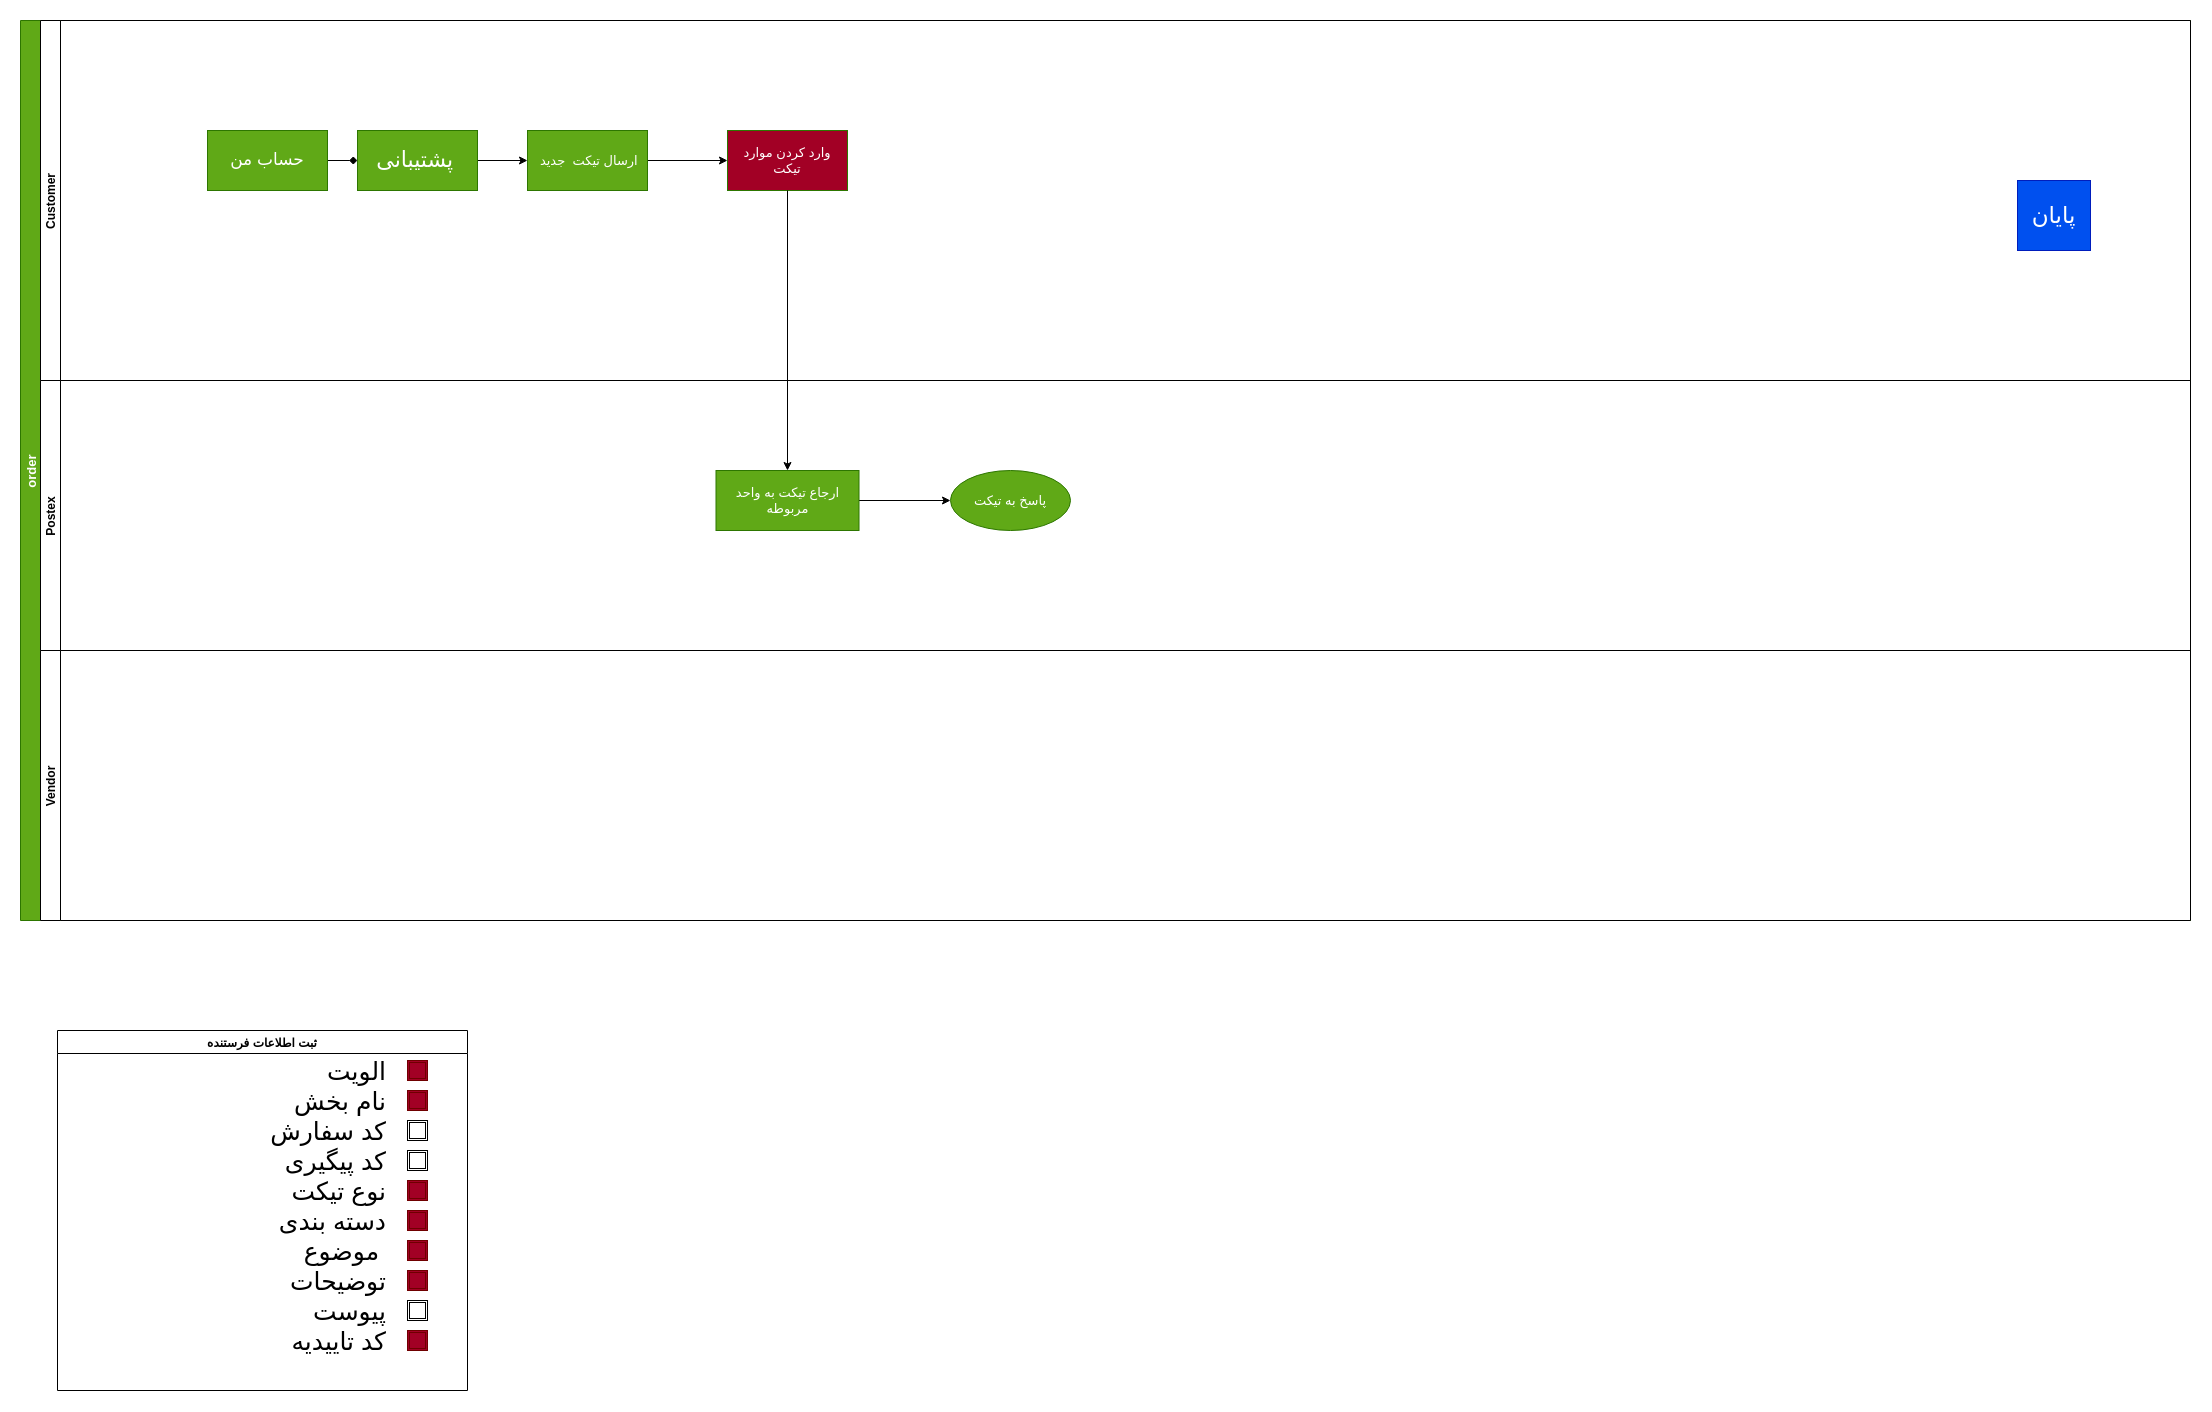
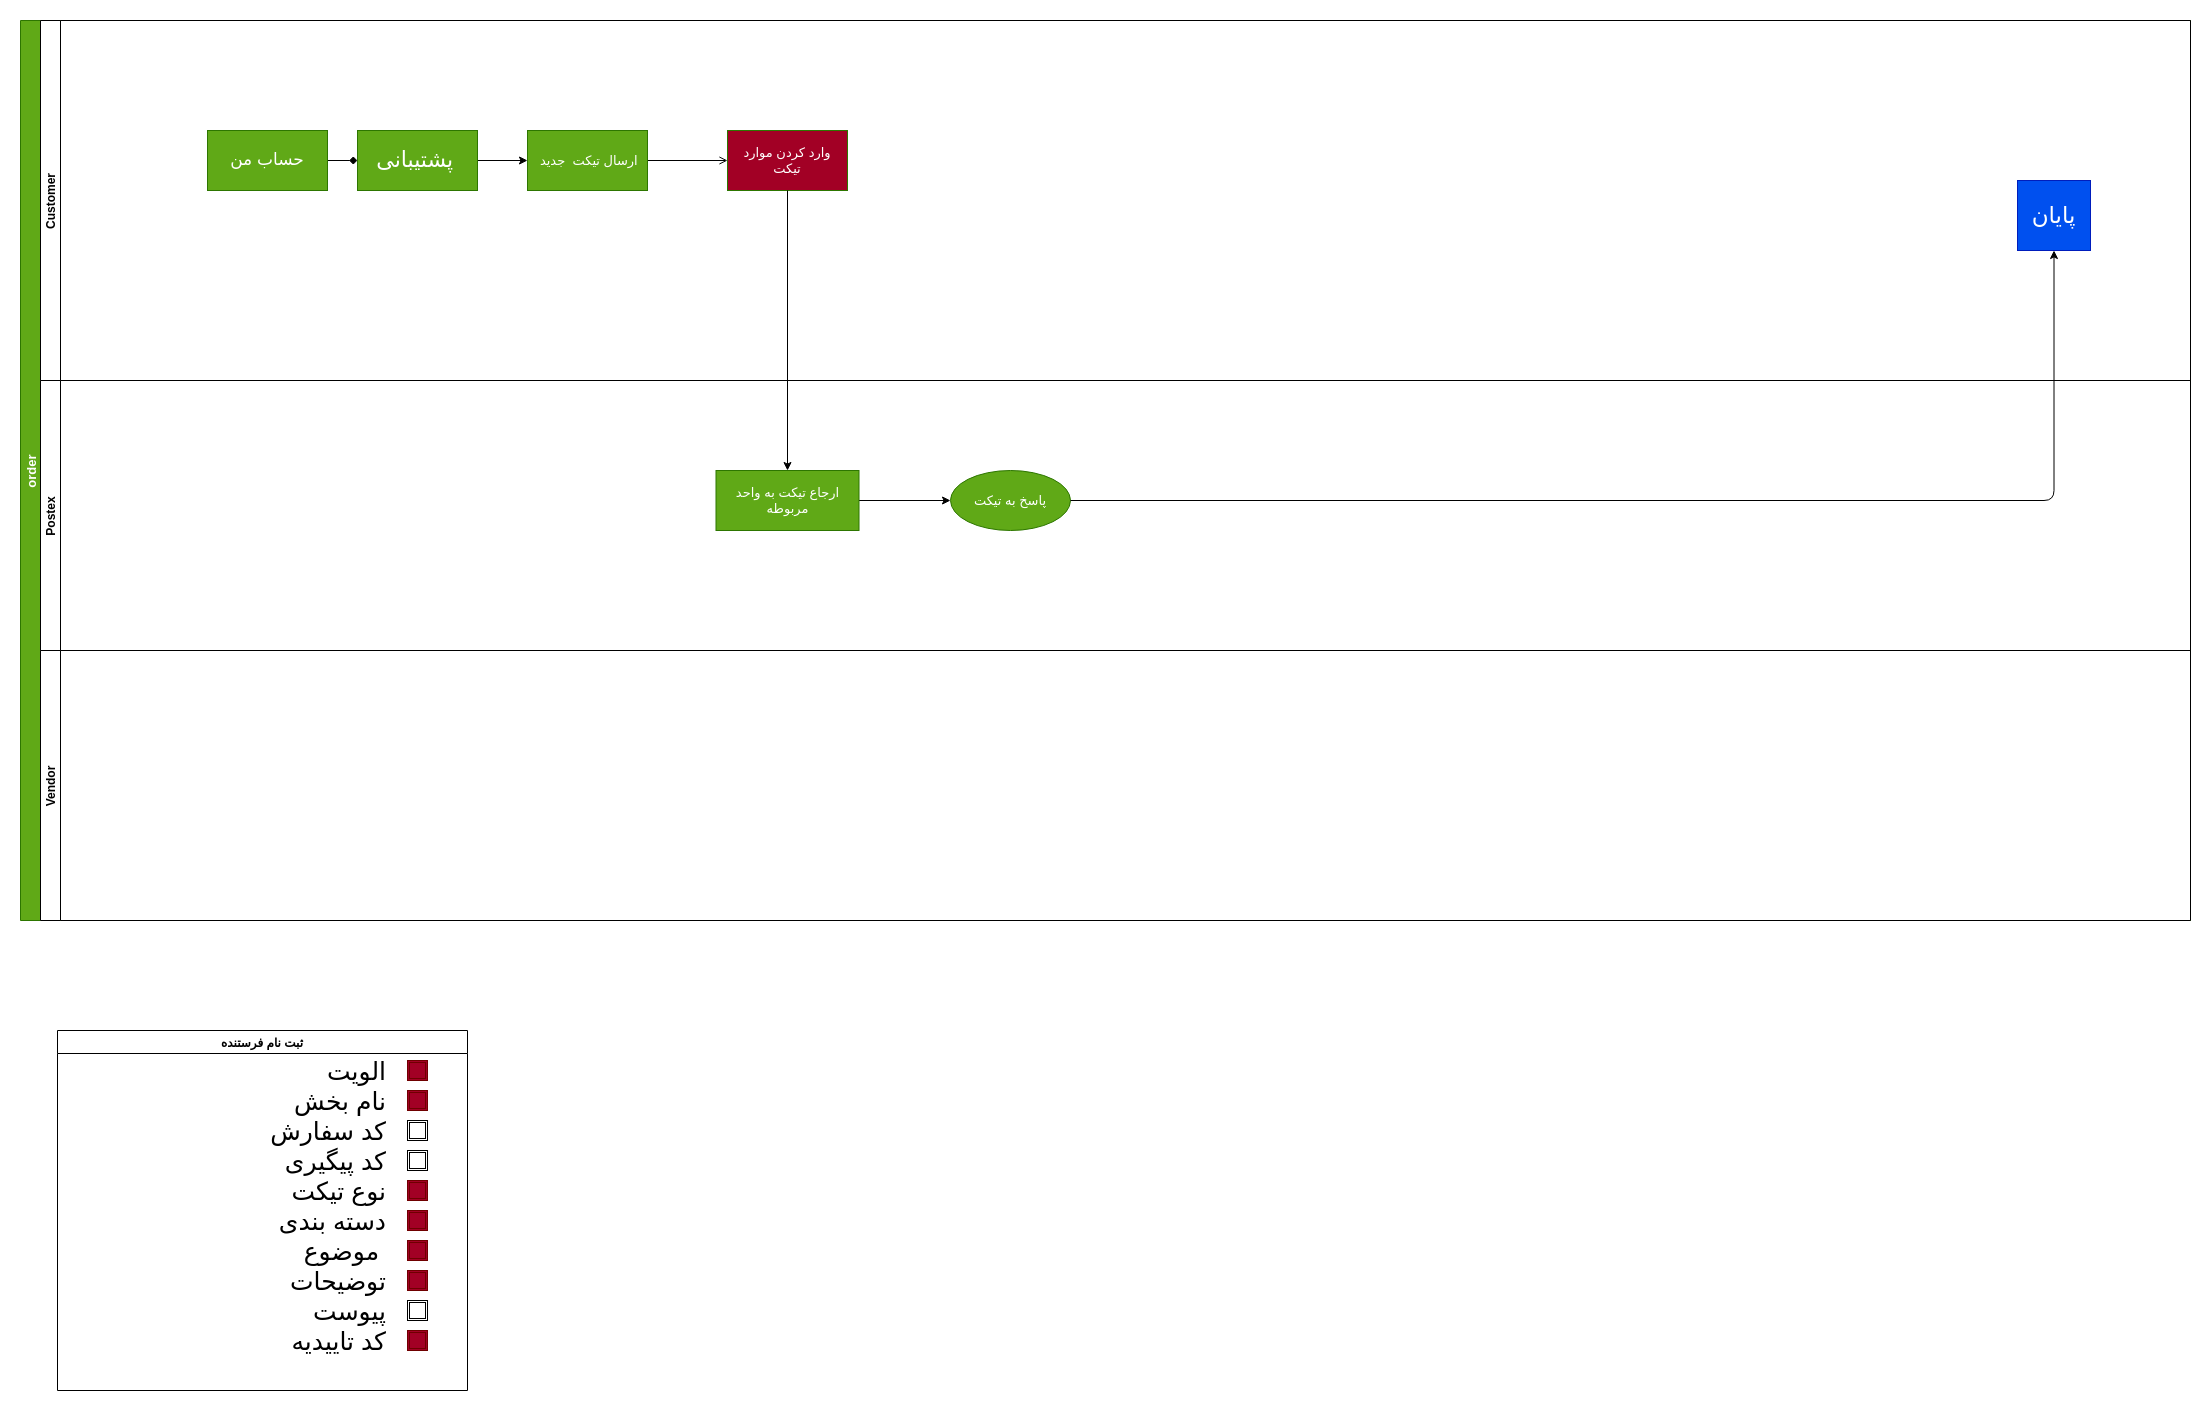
(719, 161) -> (721, 161)
none -> (1679, 501)
(262, 1043) -> (262, 1043)
